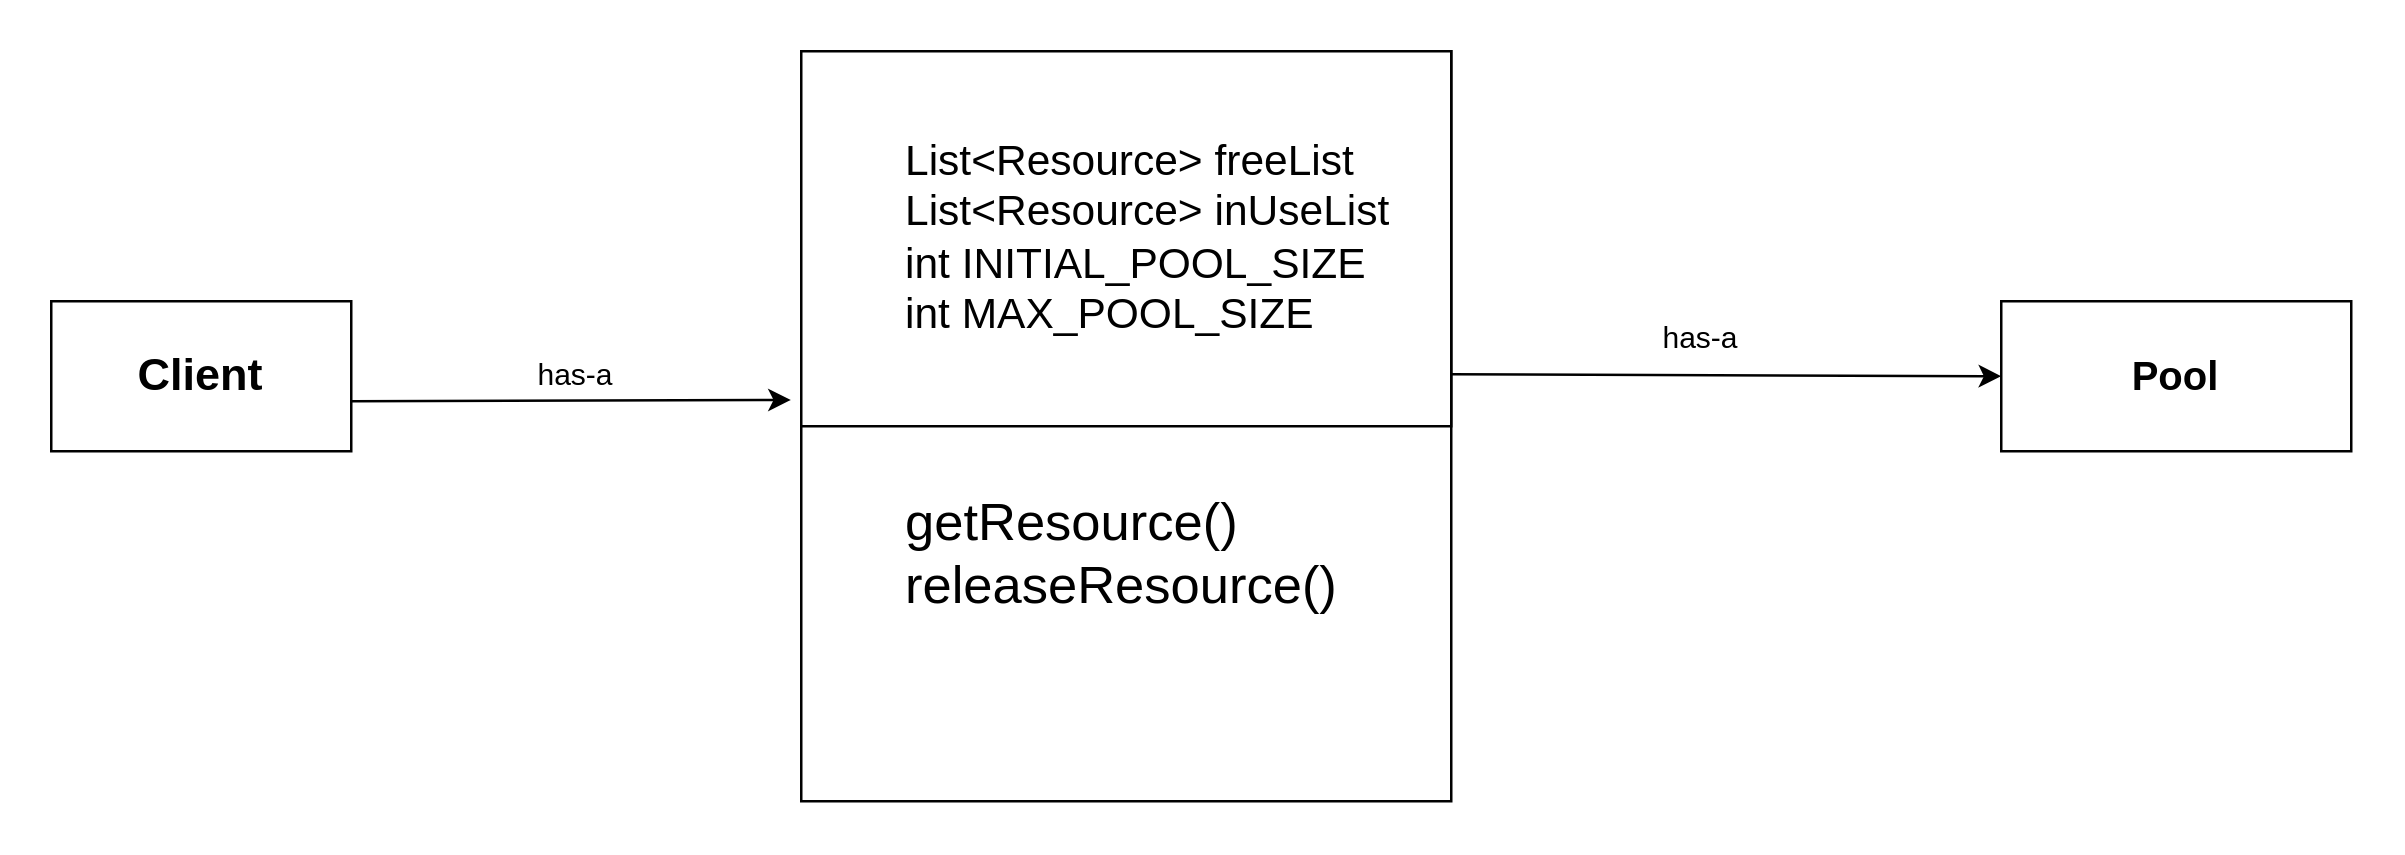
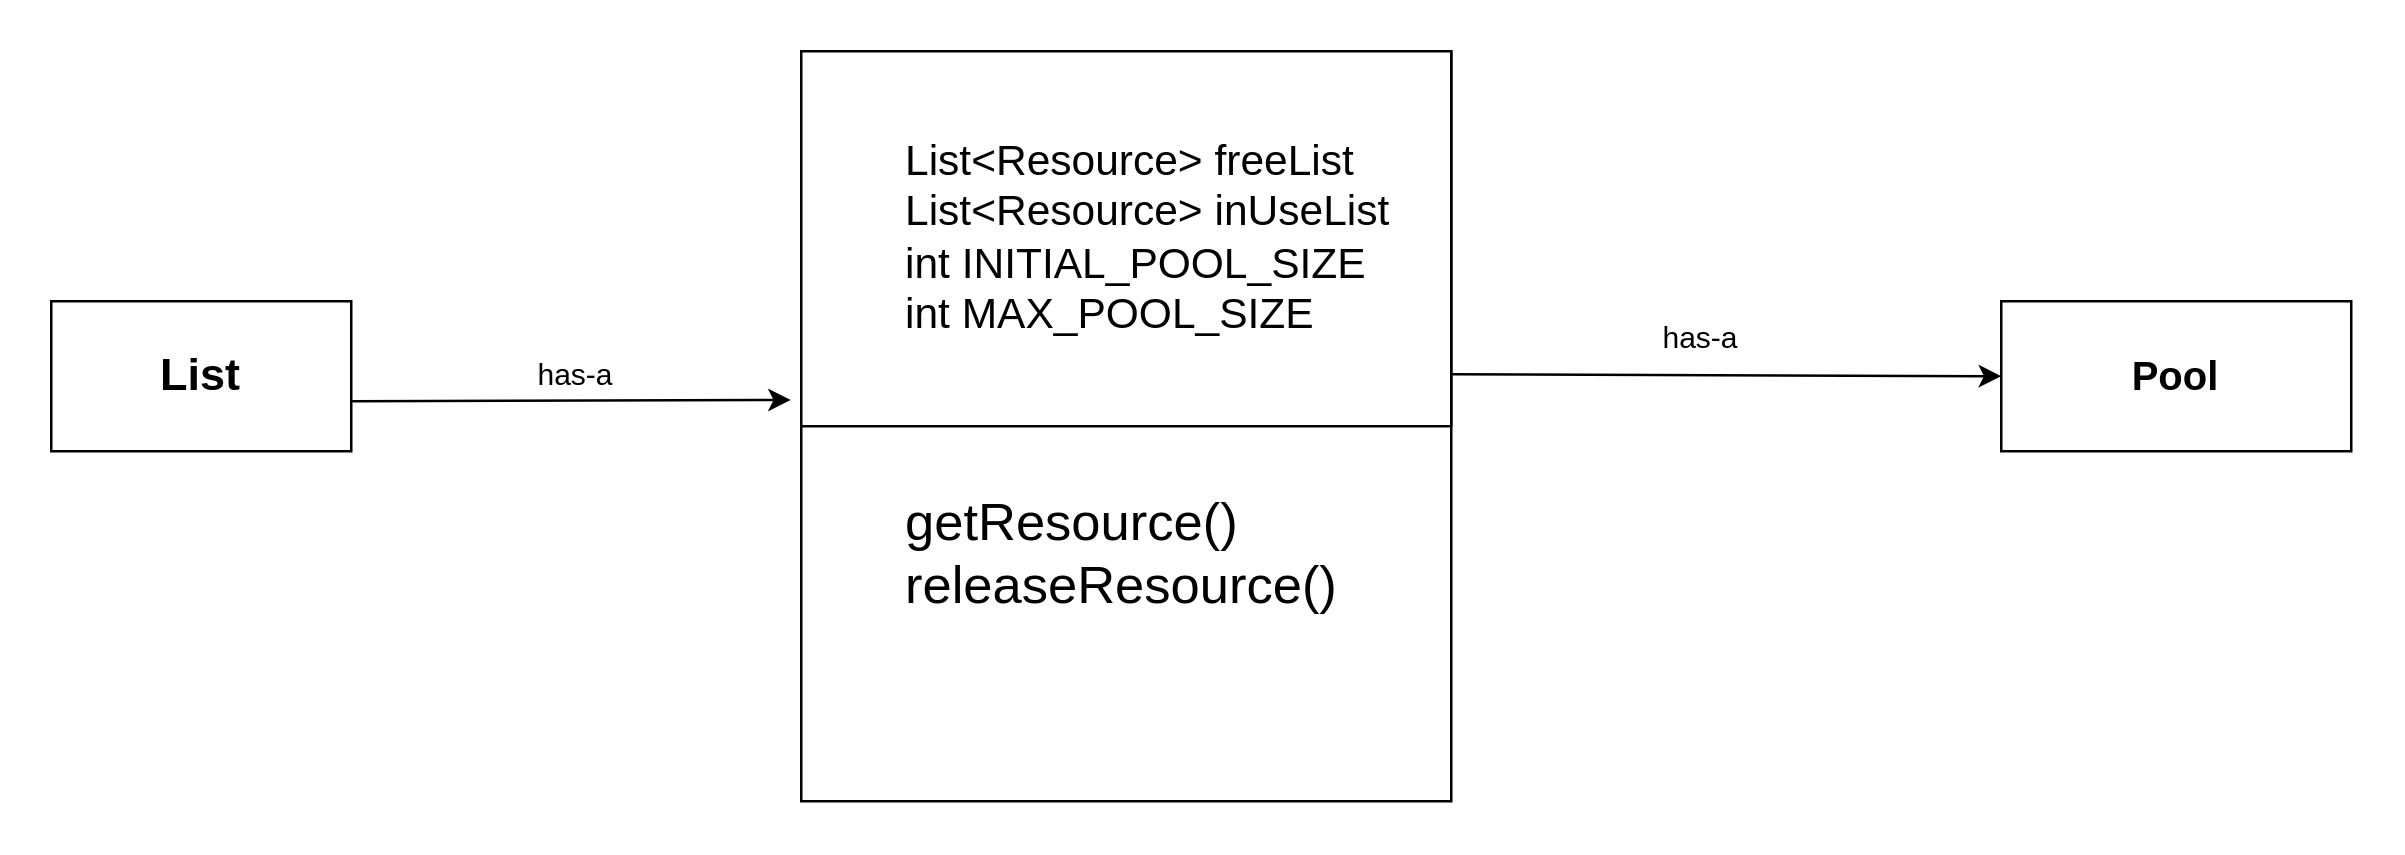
(201, 376) -> (201, 376)
